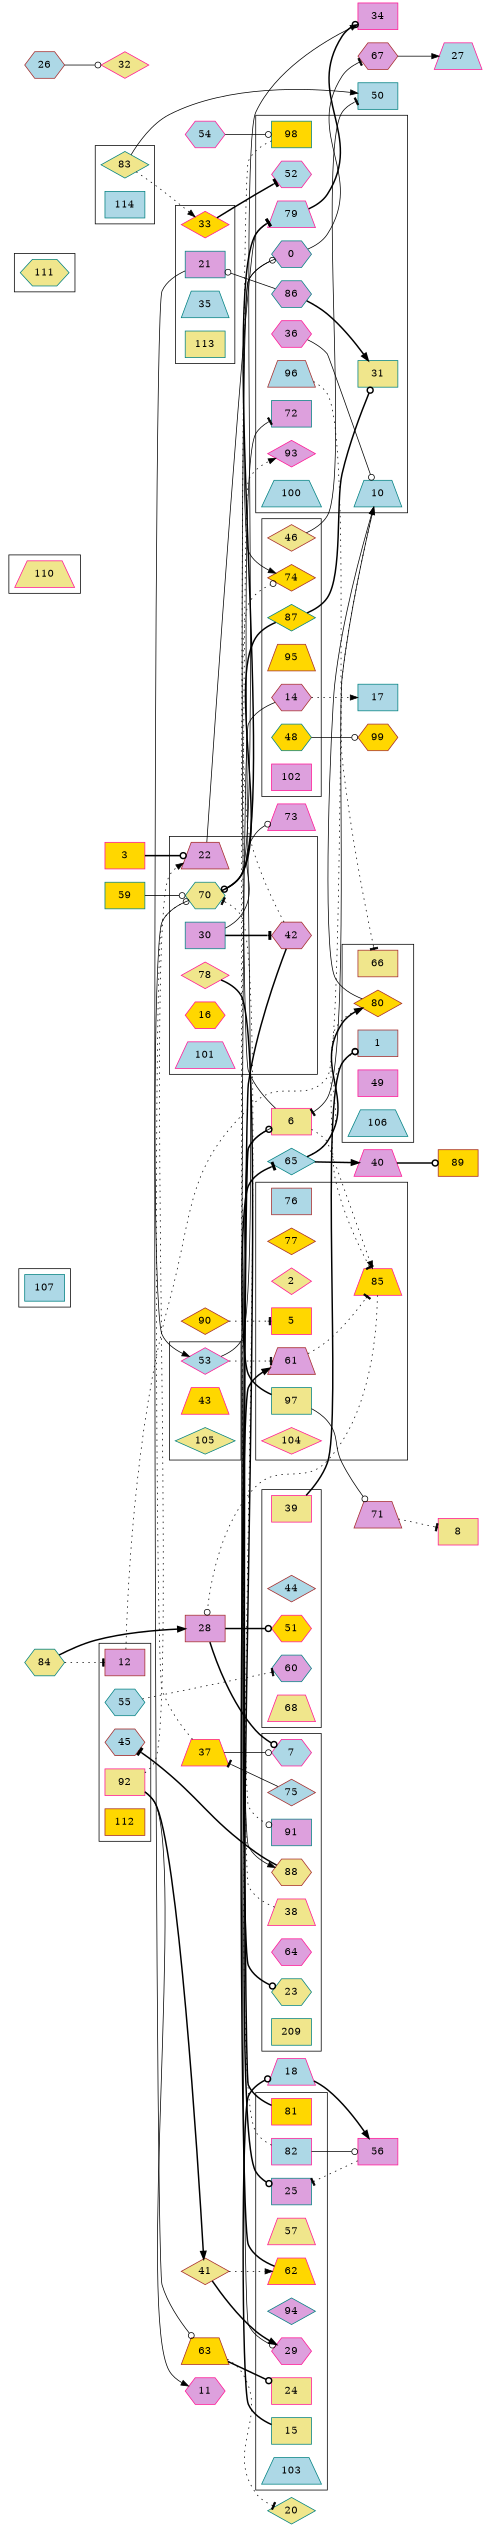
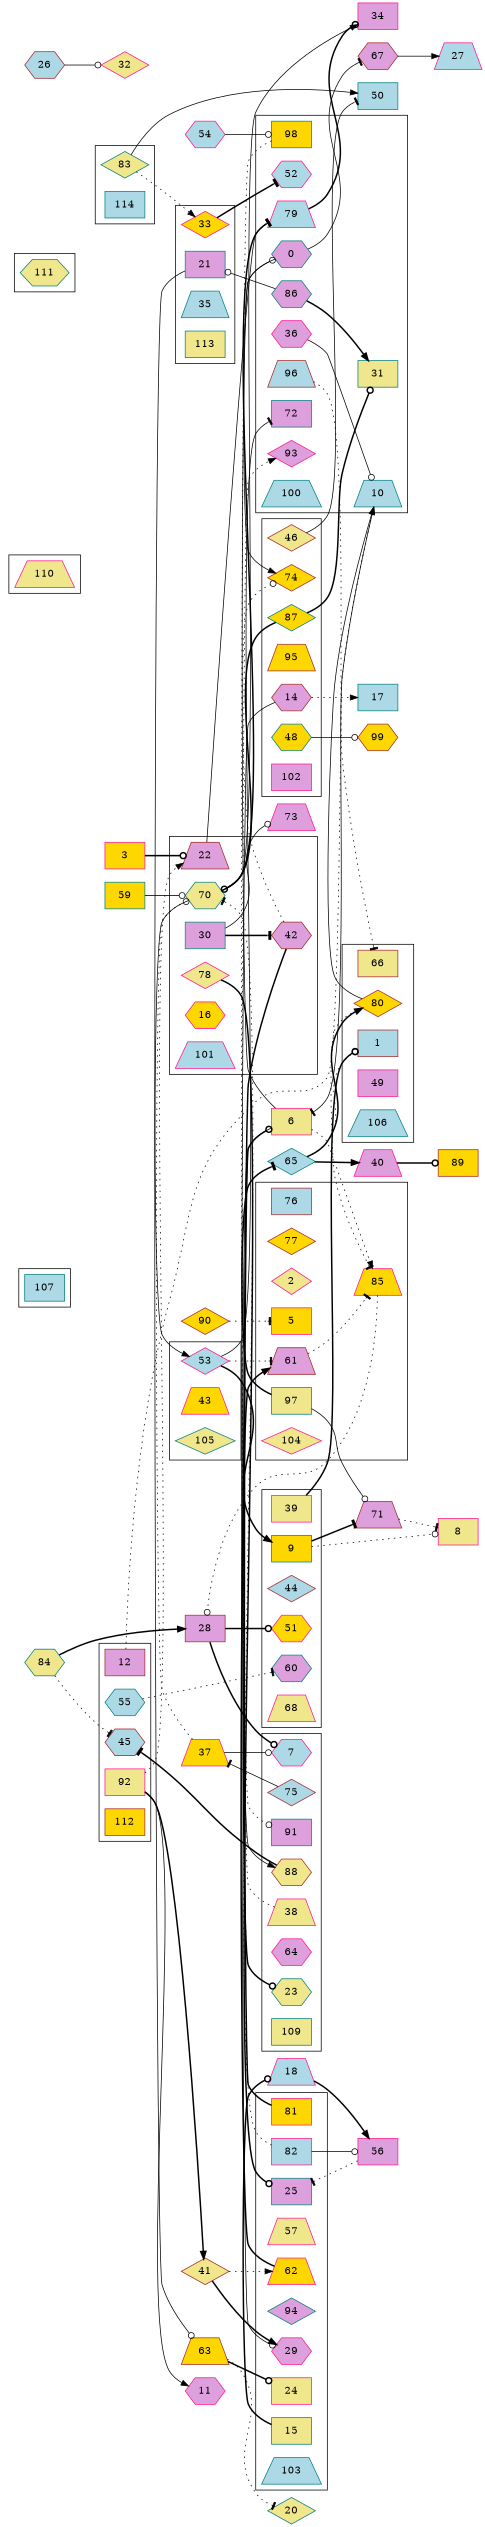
none -> (292, 1549)
(83, 1662) -> (79, 1706)
(292, 2032) -> (292, 2032)
